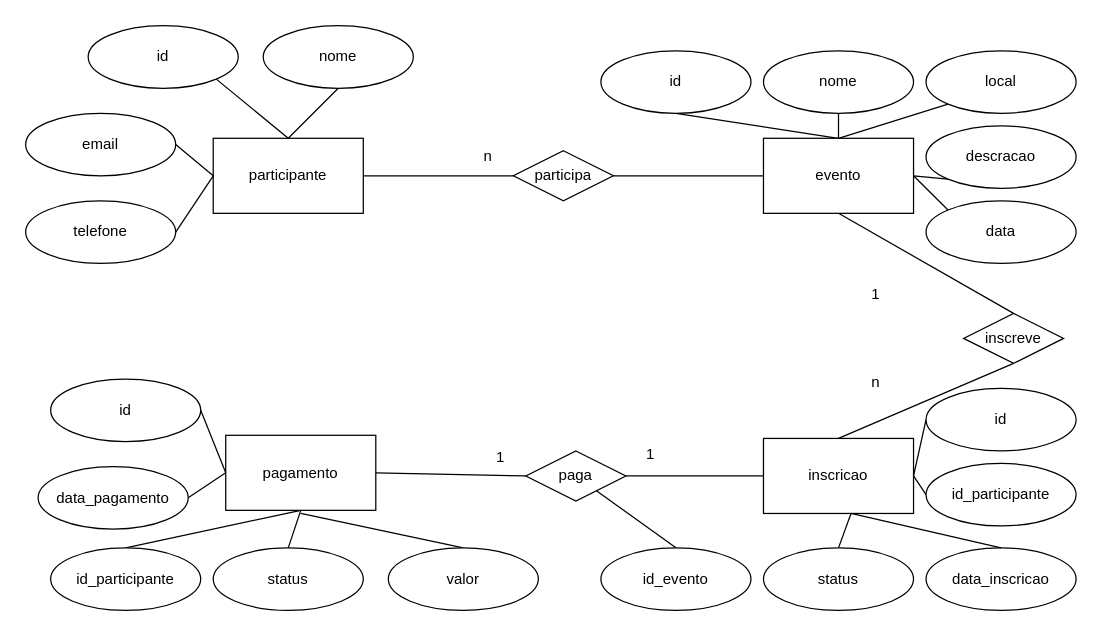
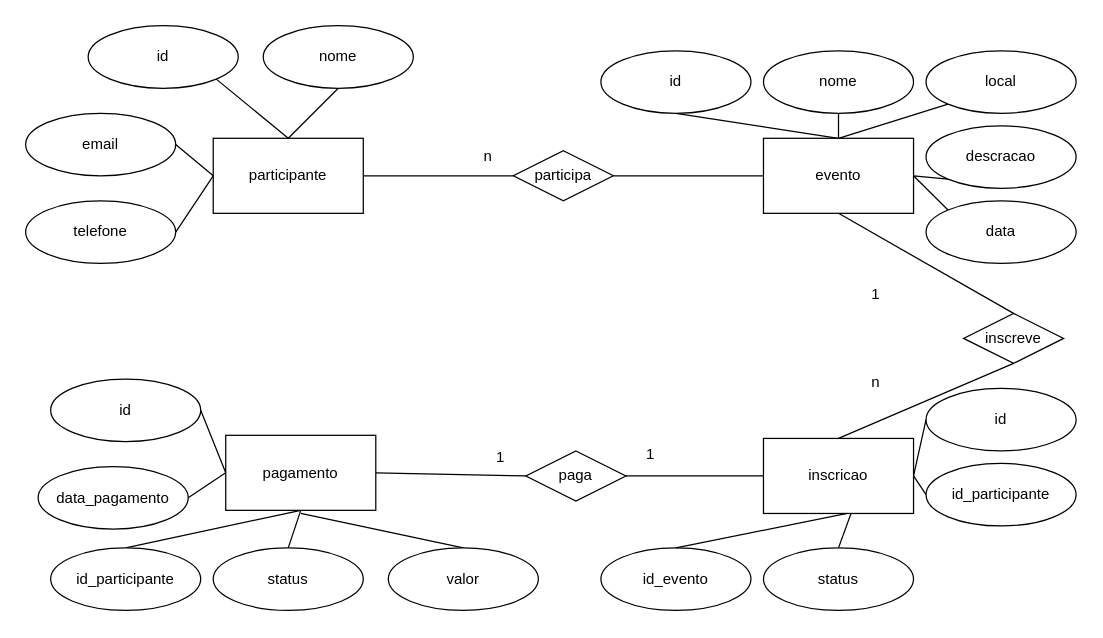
(636, 519) -> (760, 531)
(926, 530) -> none
(1001, 579) -> none
